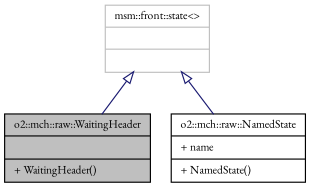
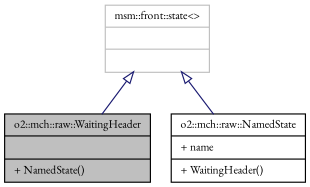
(56, 170) -> (49, 170)
(216, 170) -> (222, 170)
